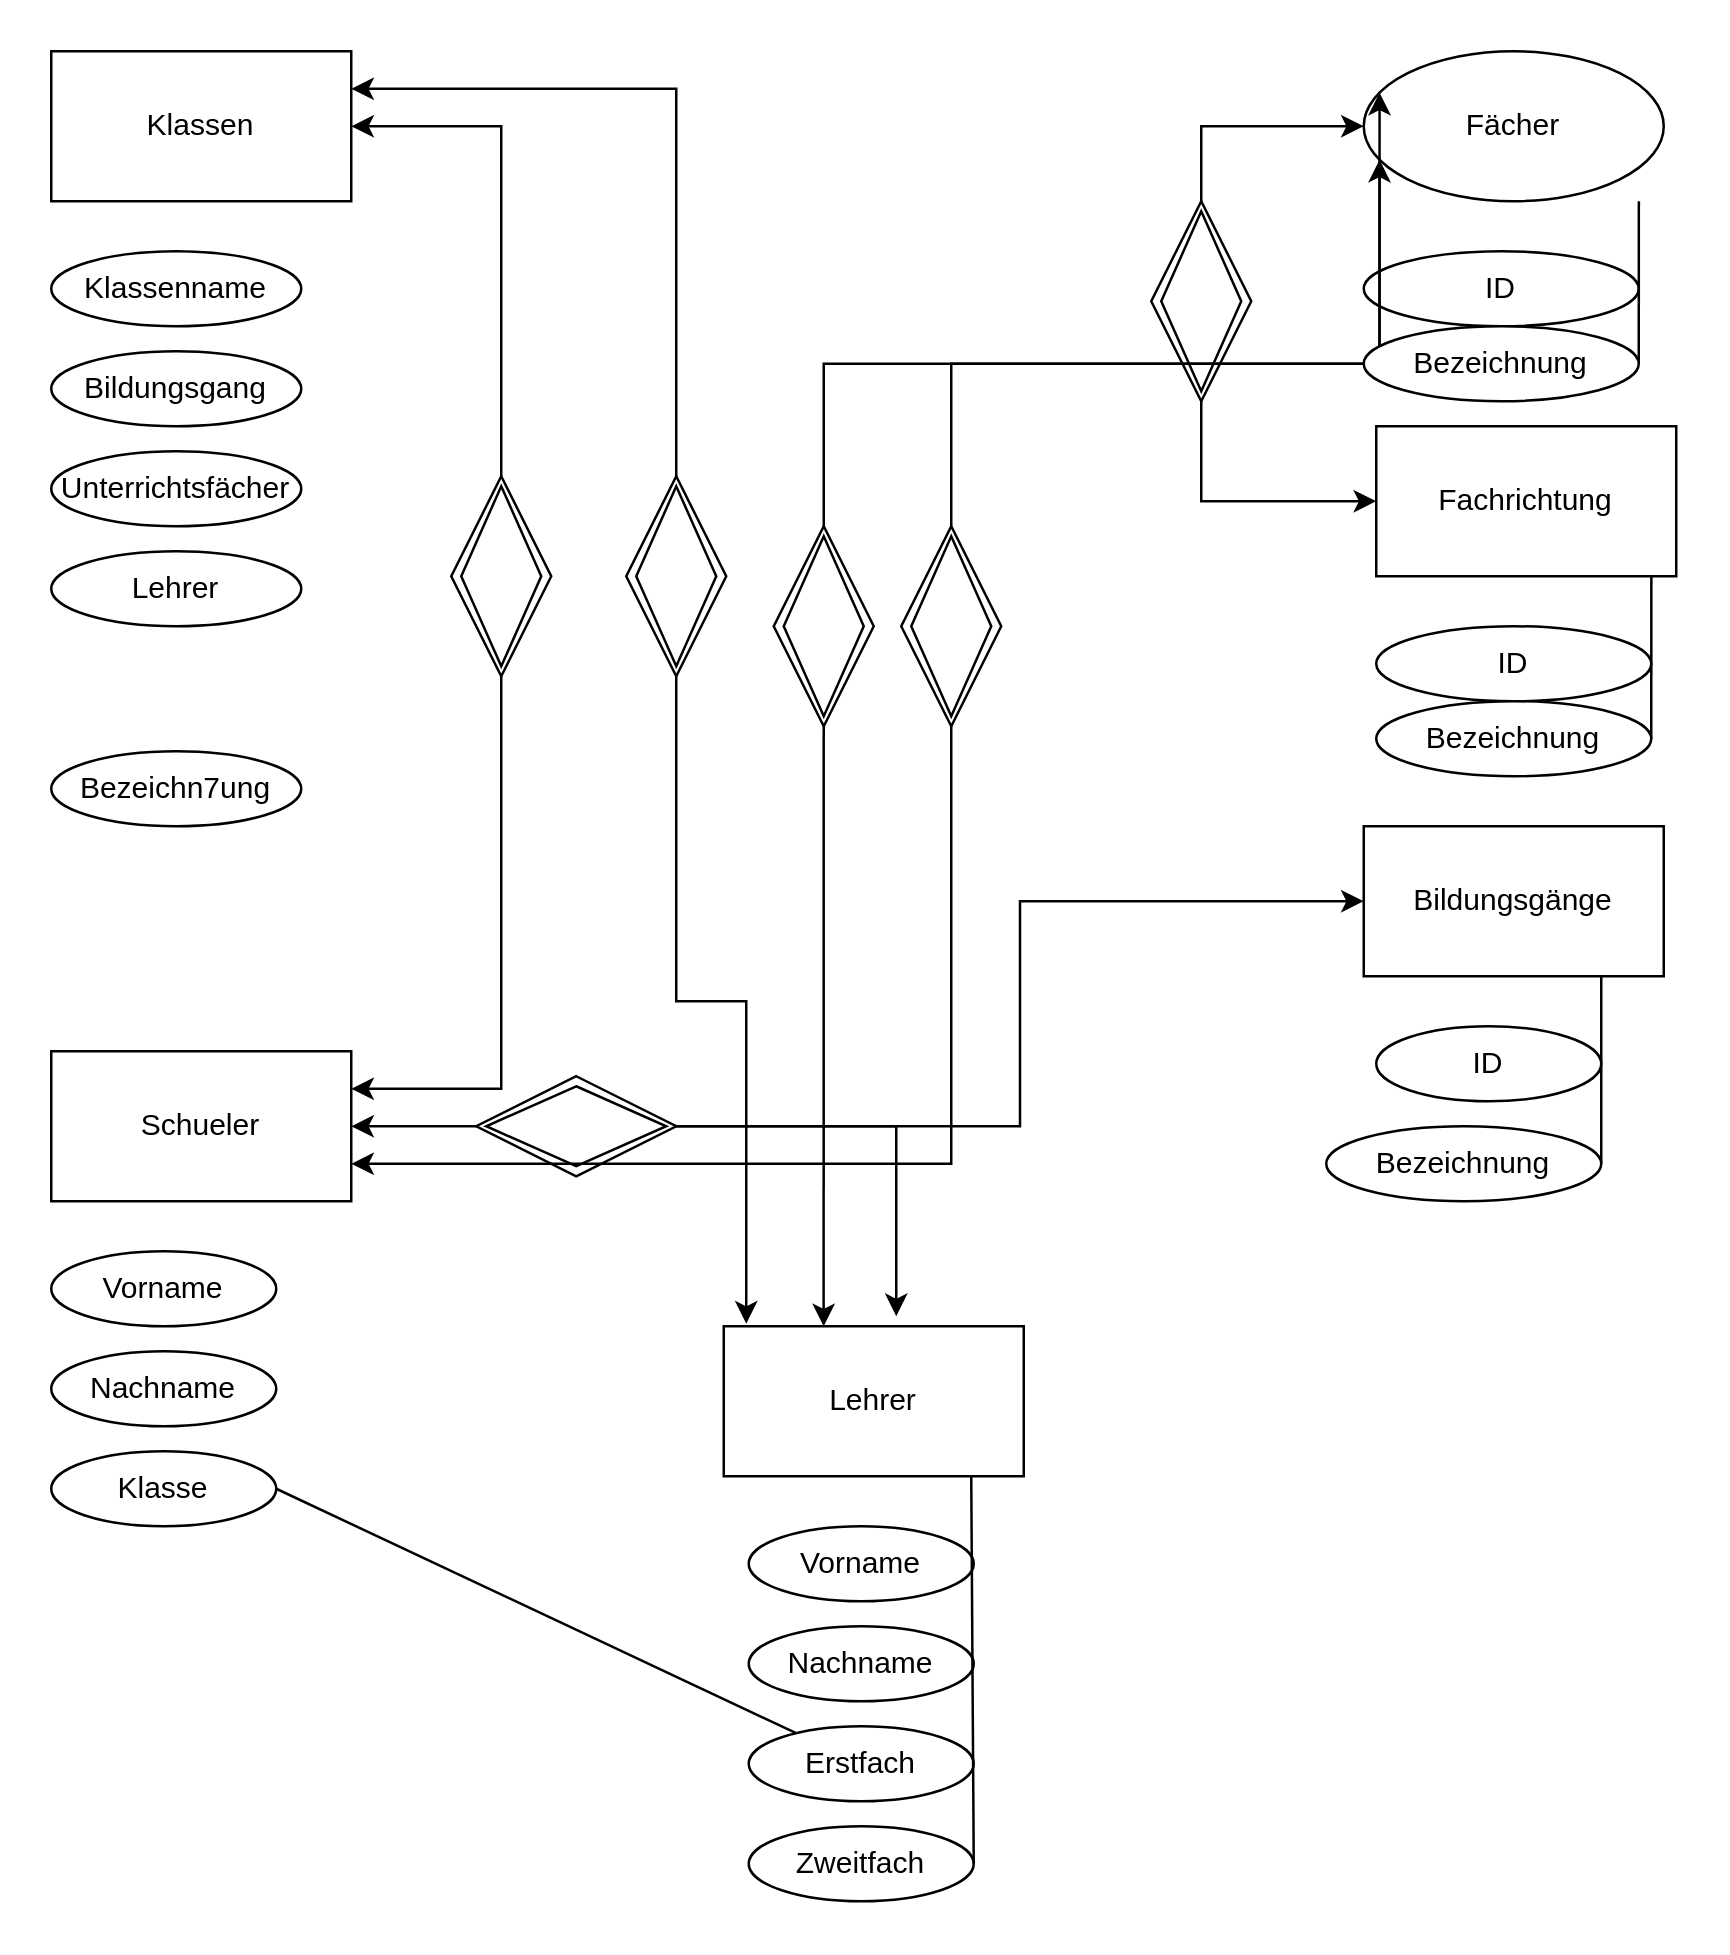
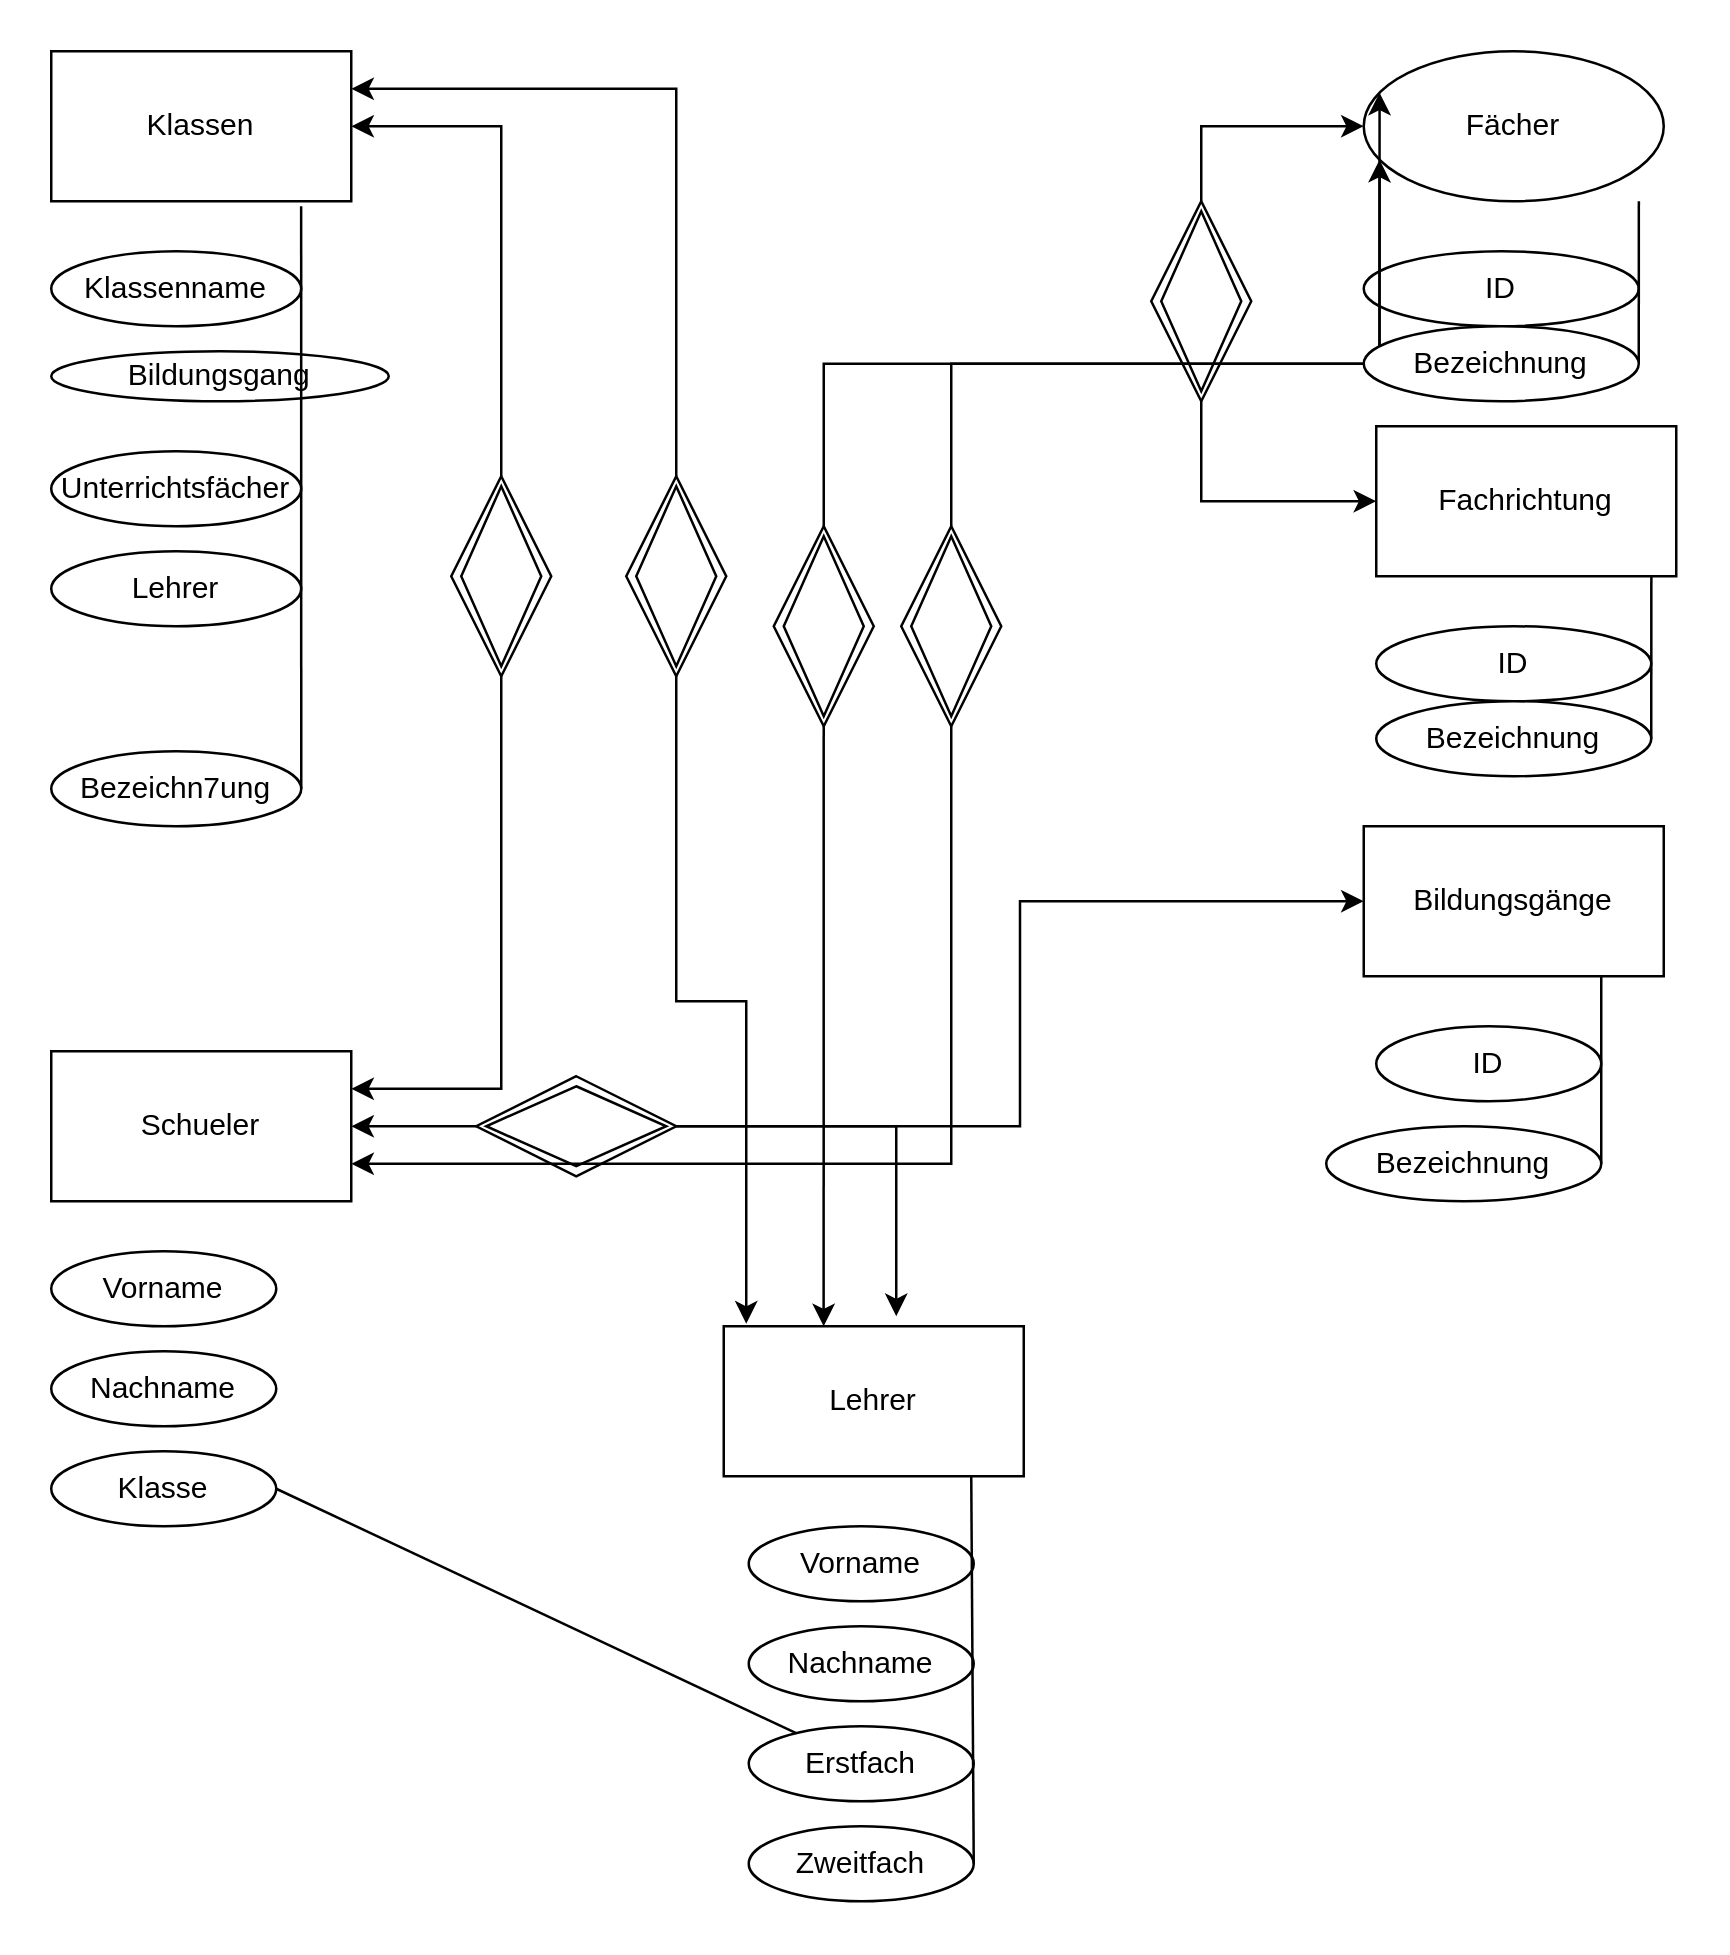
(176, 389) -> (220, 376)
none -> (301, 495)
